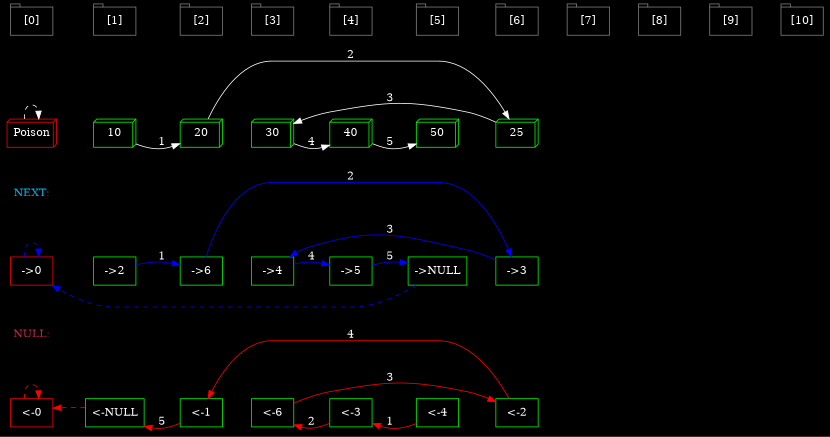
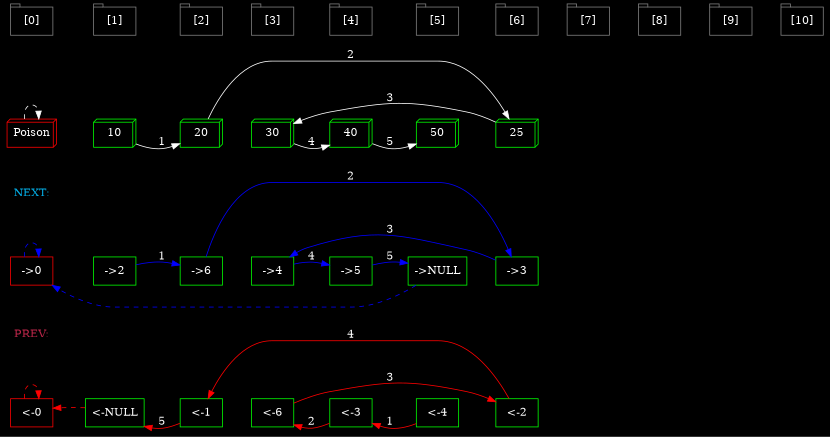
(32, 334) -> (32, 334)
